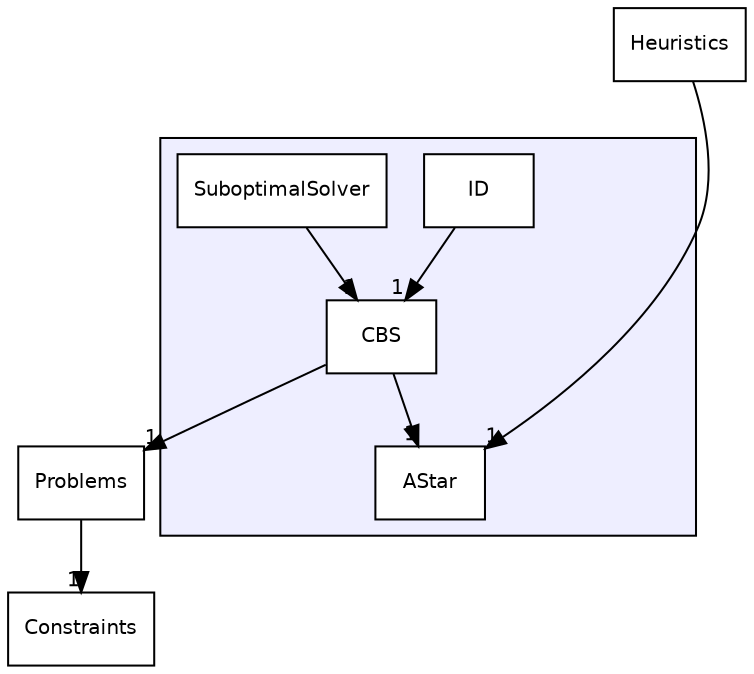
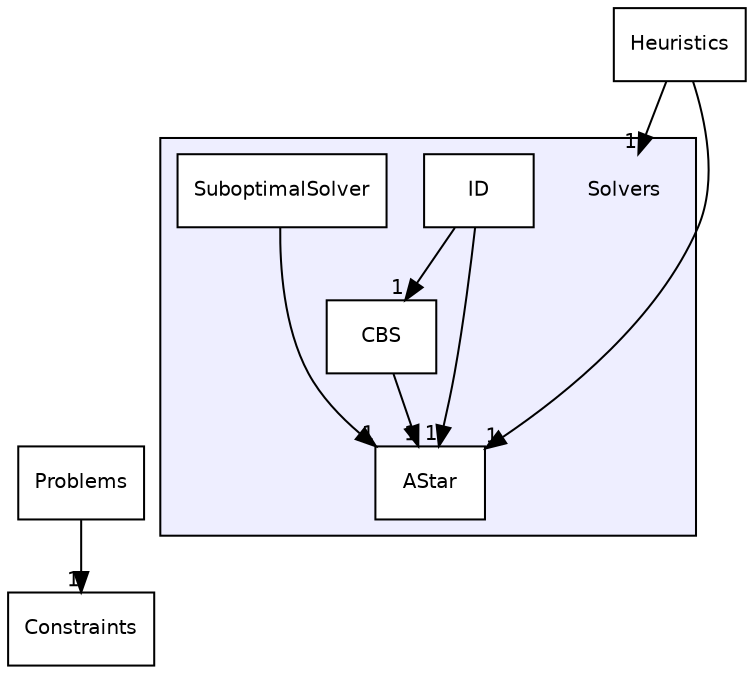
none -> (625, 191)
(326, 256) -> (295, 341)
none -> (462, 327)
(245, 403) -> none
